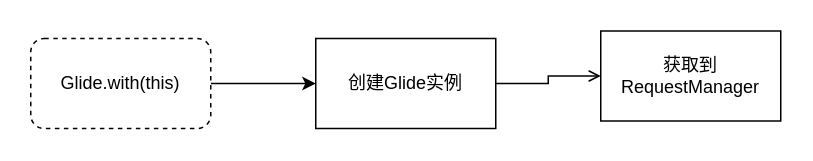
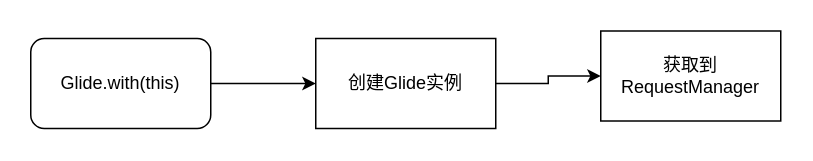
(591, 76) -> (589, 76)
(121, 83) -> (121, 83)
